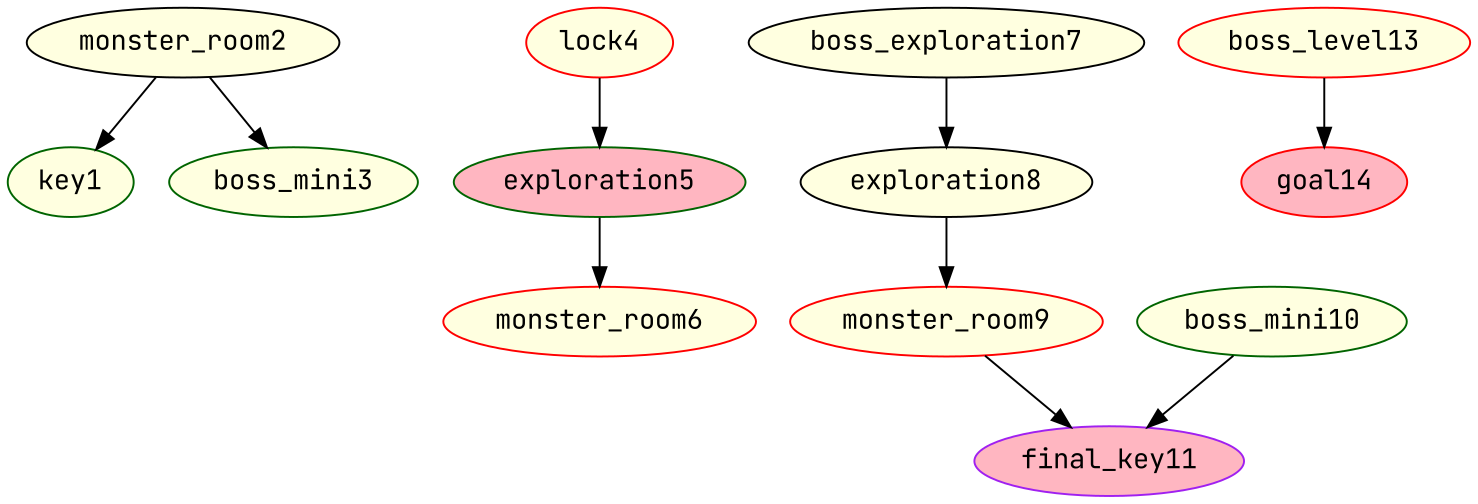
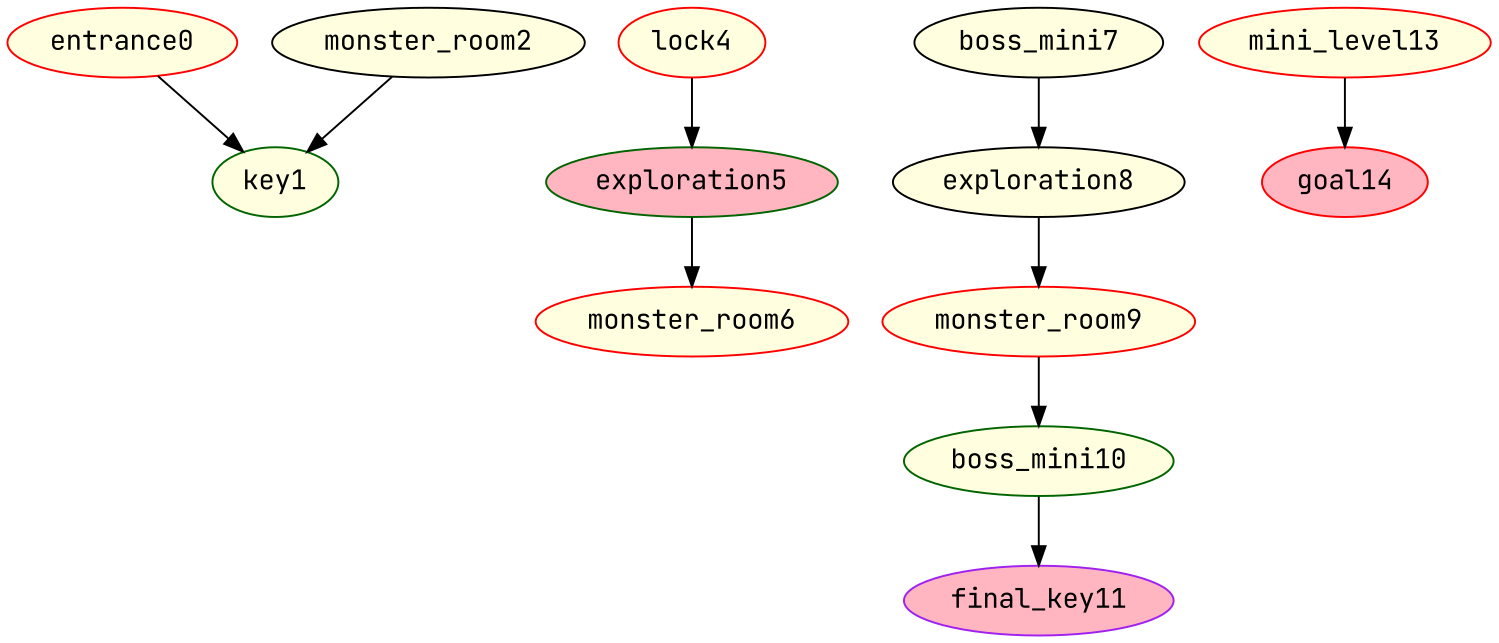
none -> (122, 43)
(946, 43) -> (1039, 43)
(1324, 43) -> (1345, 43)
(294, 182) -> none
(1020, 385) -> (1039, 382)
